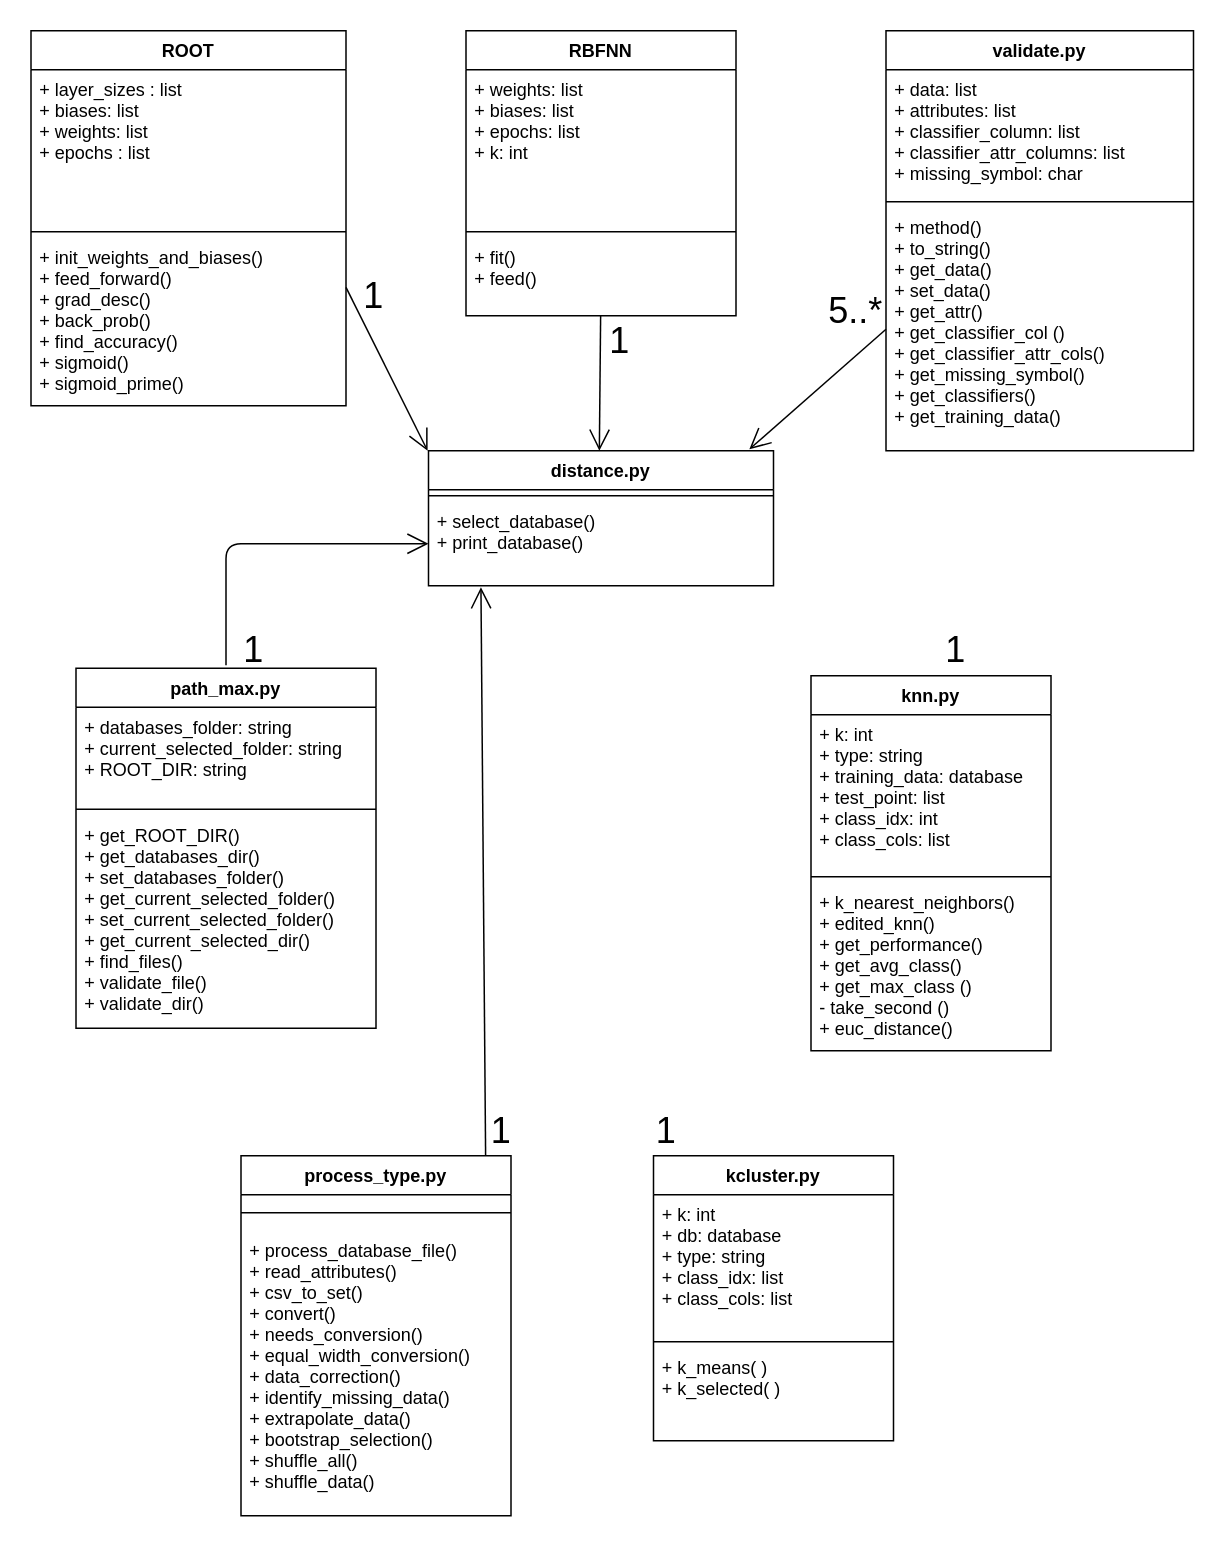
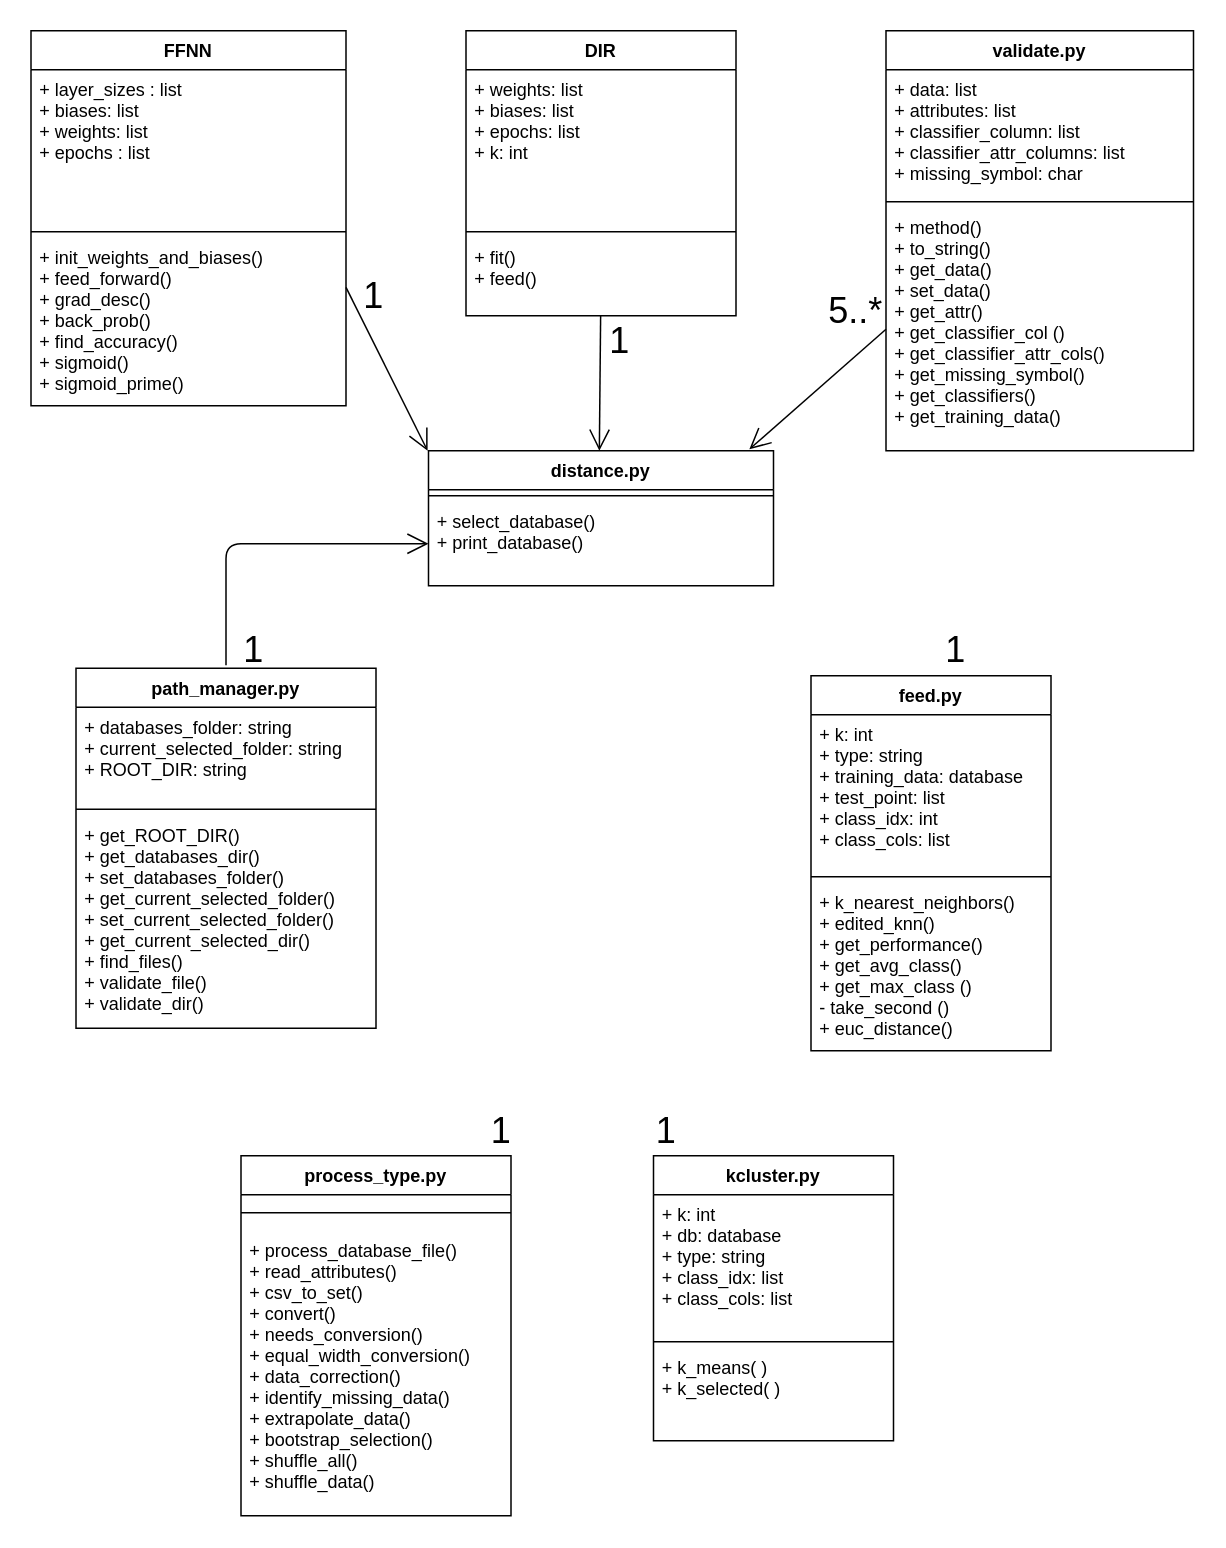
(188, 51) -> (188, 51)
(600, 51) -> (600, 51)
(225, 689) -> (225, 689)
(930, 696) -> (930, 696)
(483, 874) -> none
